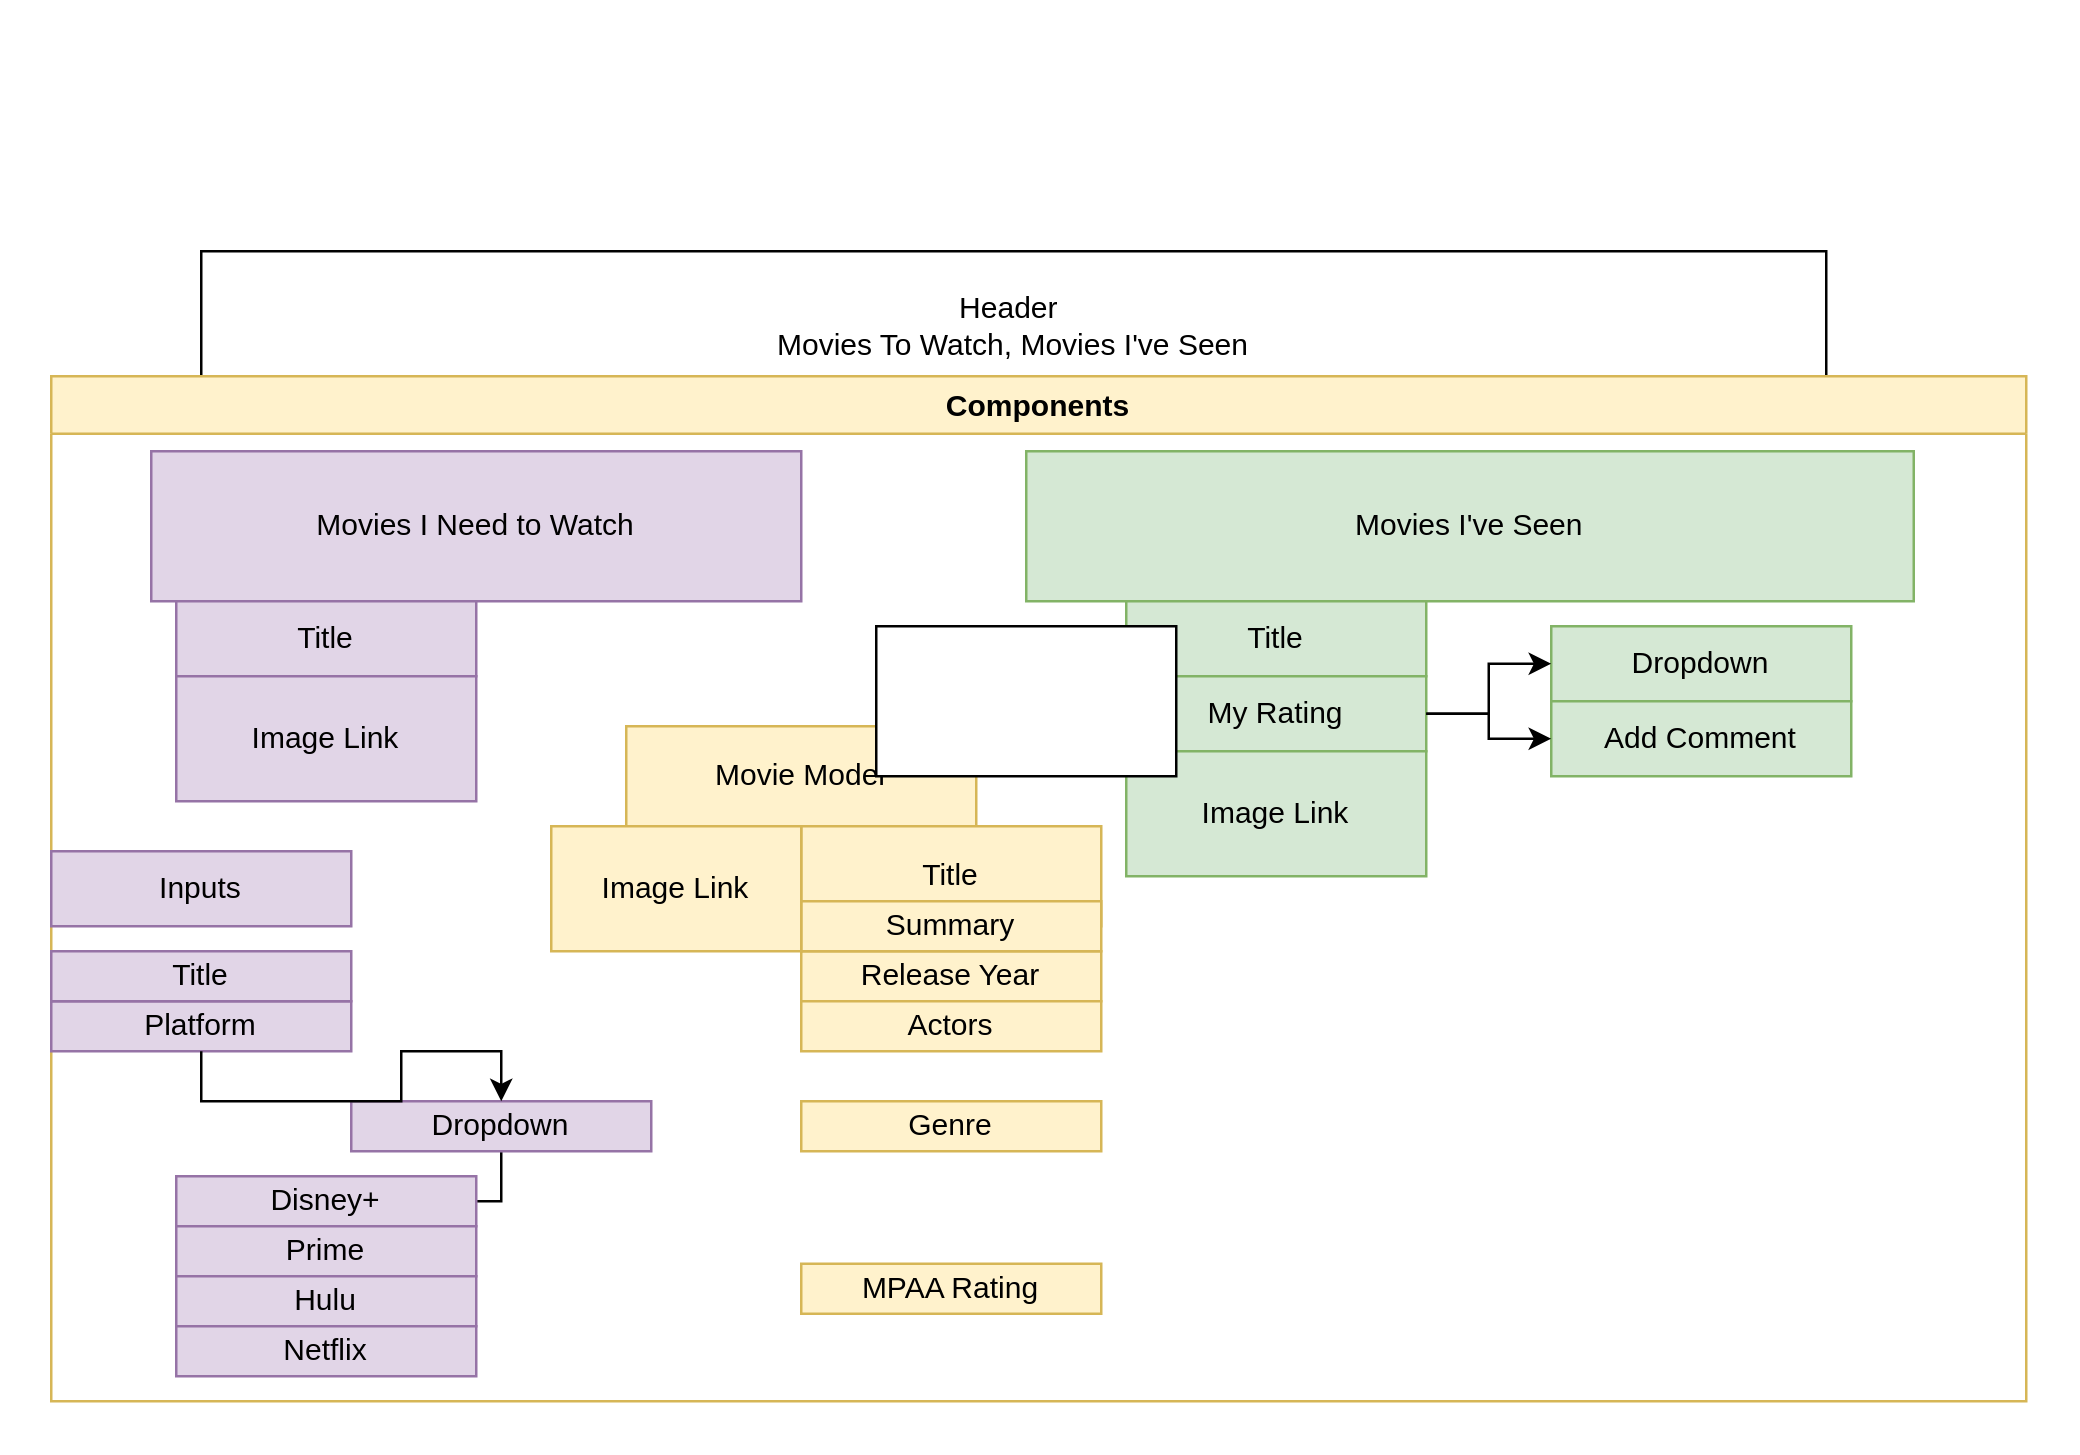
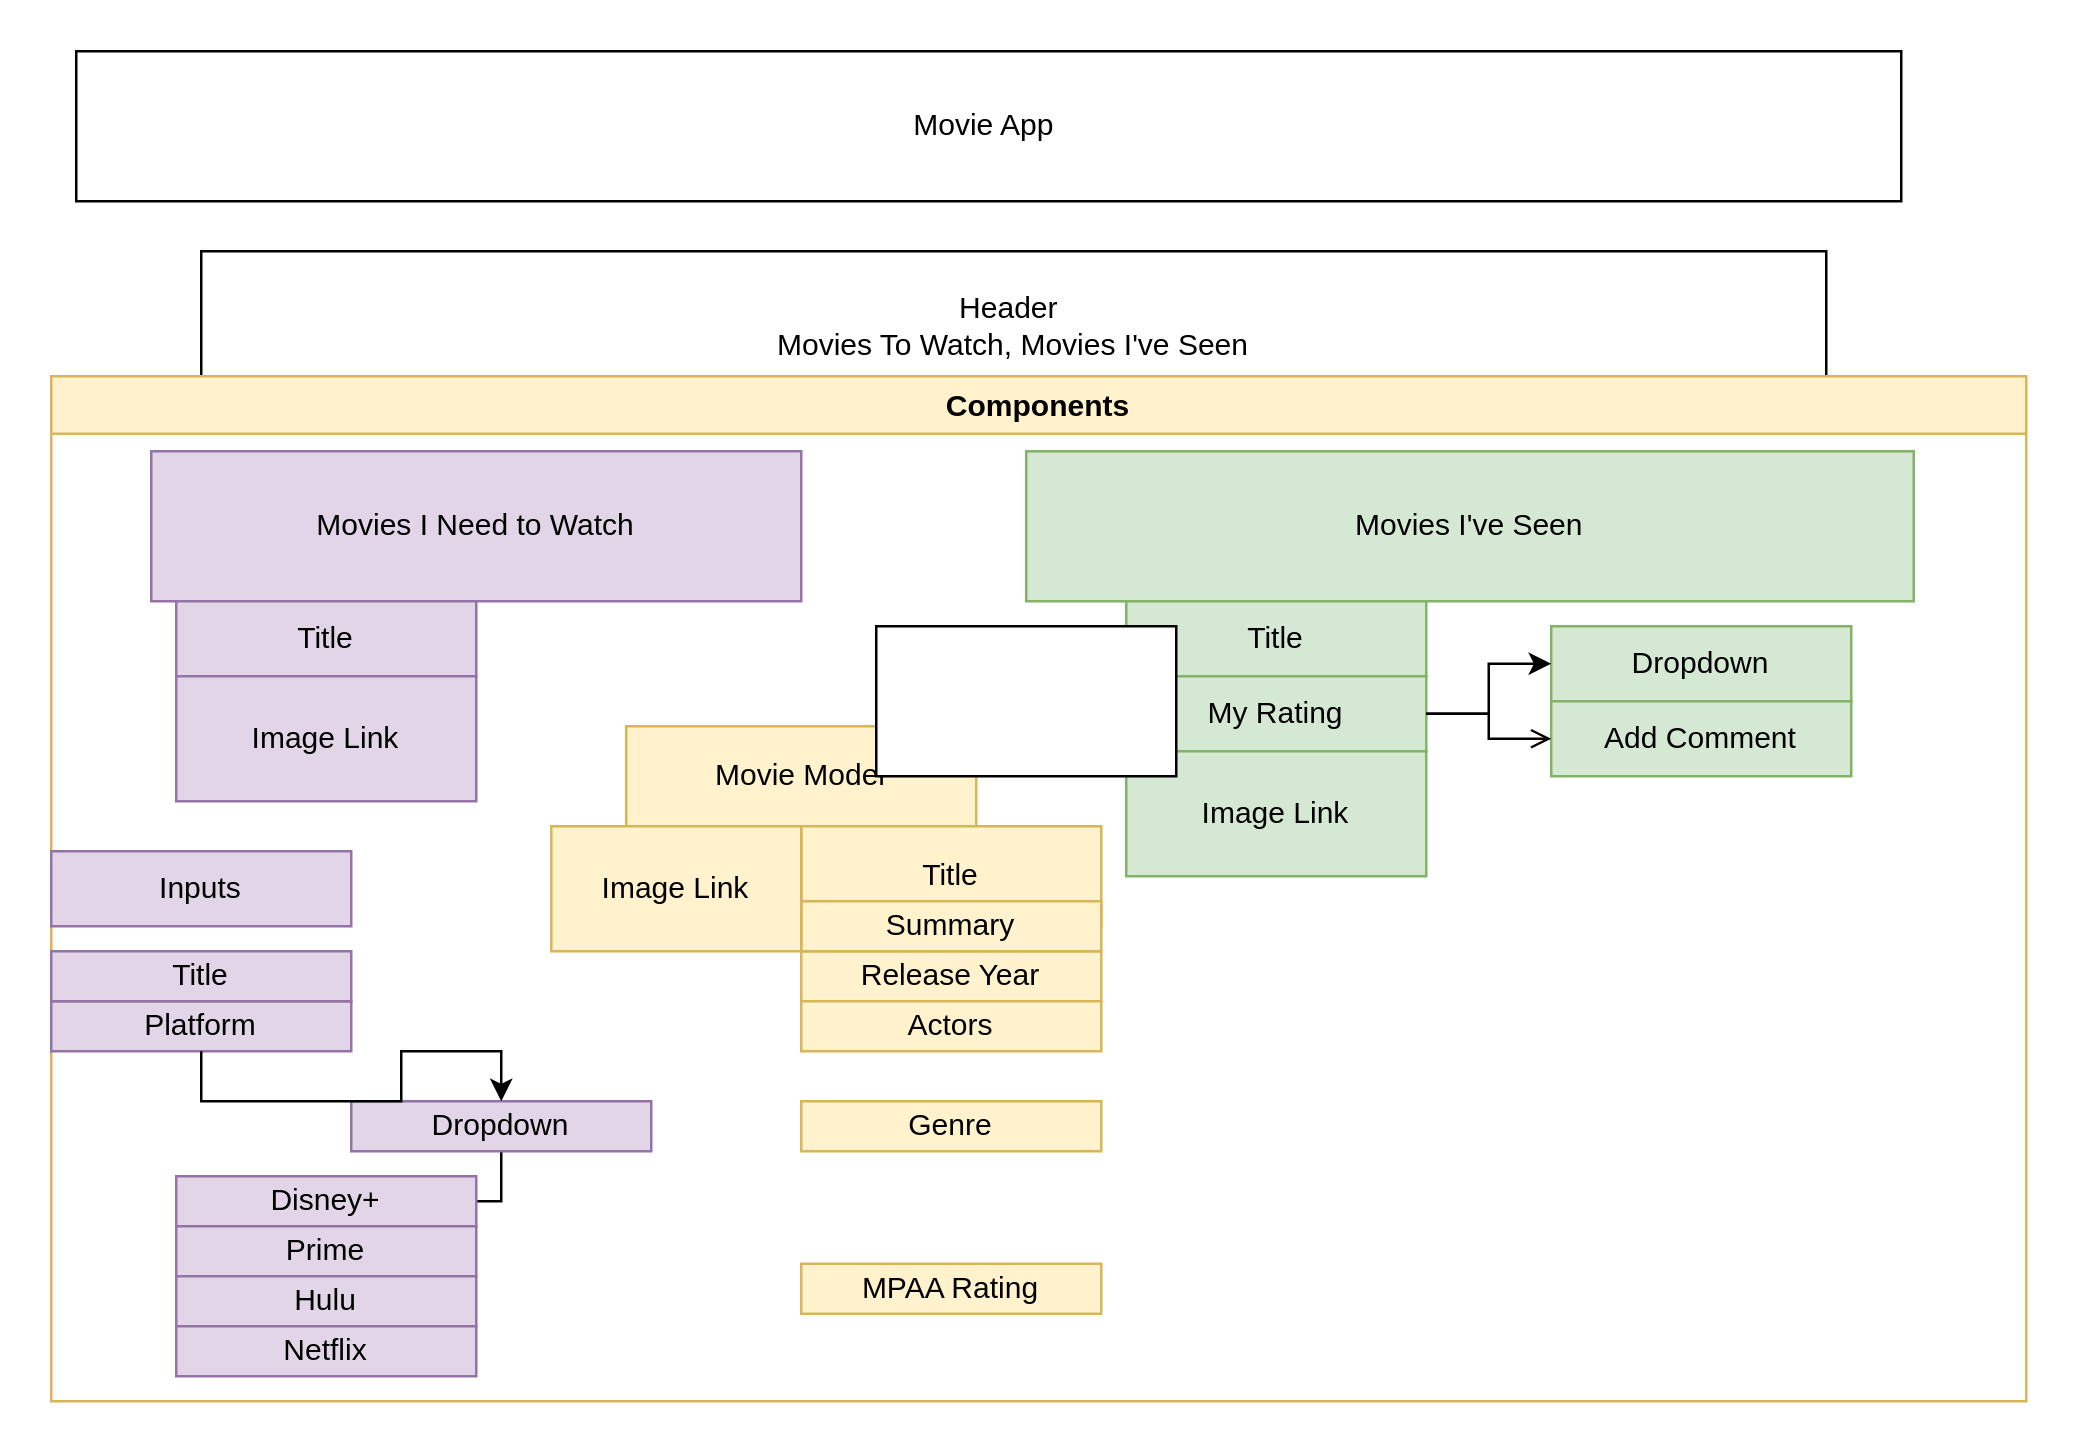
none -> (989, 126)
(1533, 739) -> (1537, 739)
